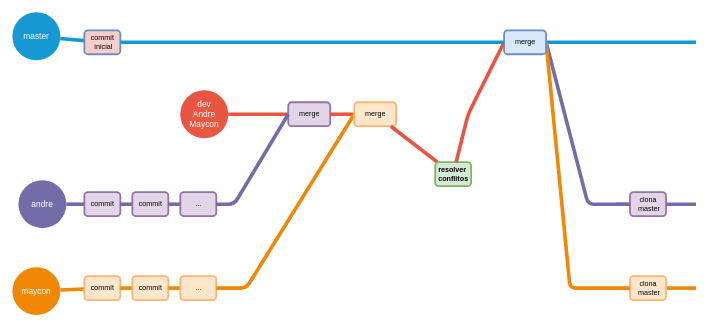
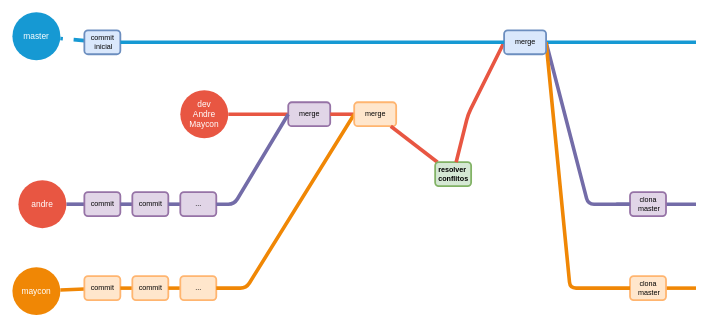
(68, 39) -> (68, 39)
(102, 42) -> (102, 42)
(42, 204) -> (42, 204)
